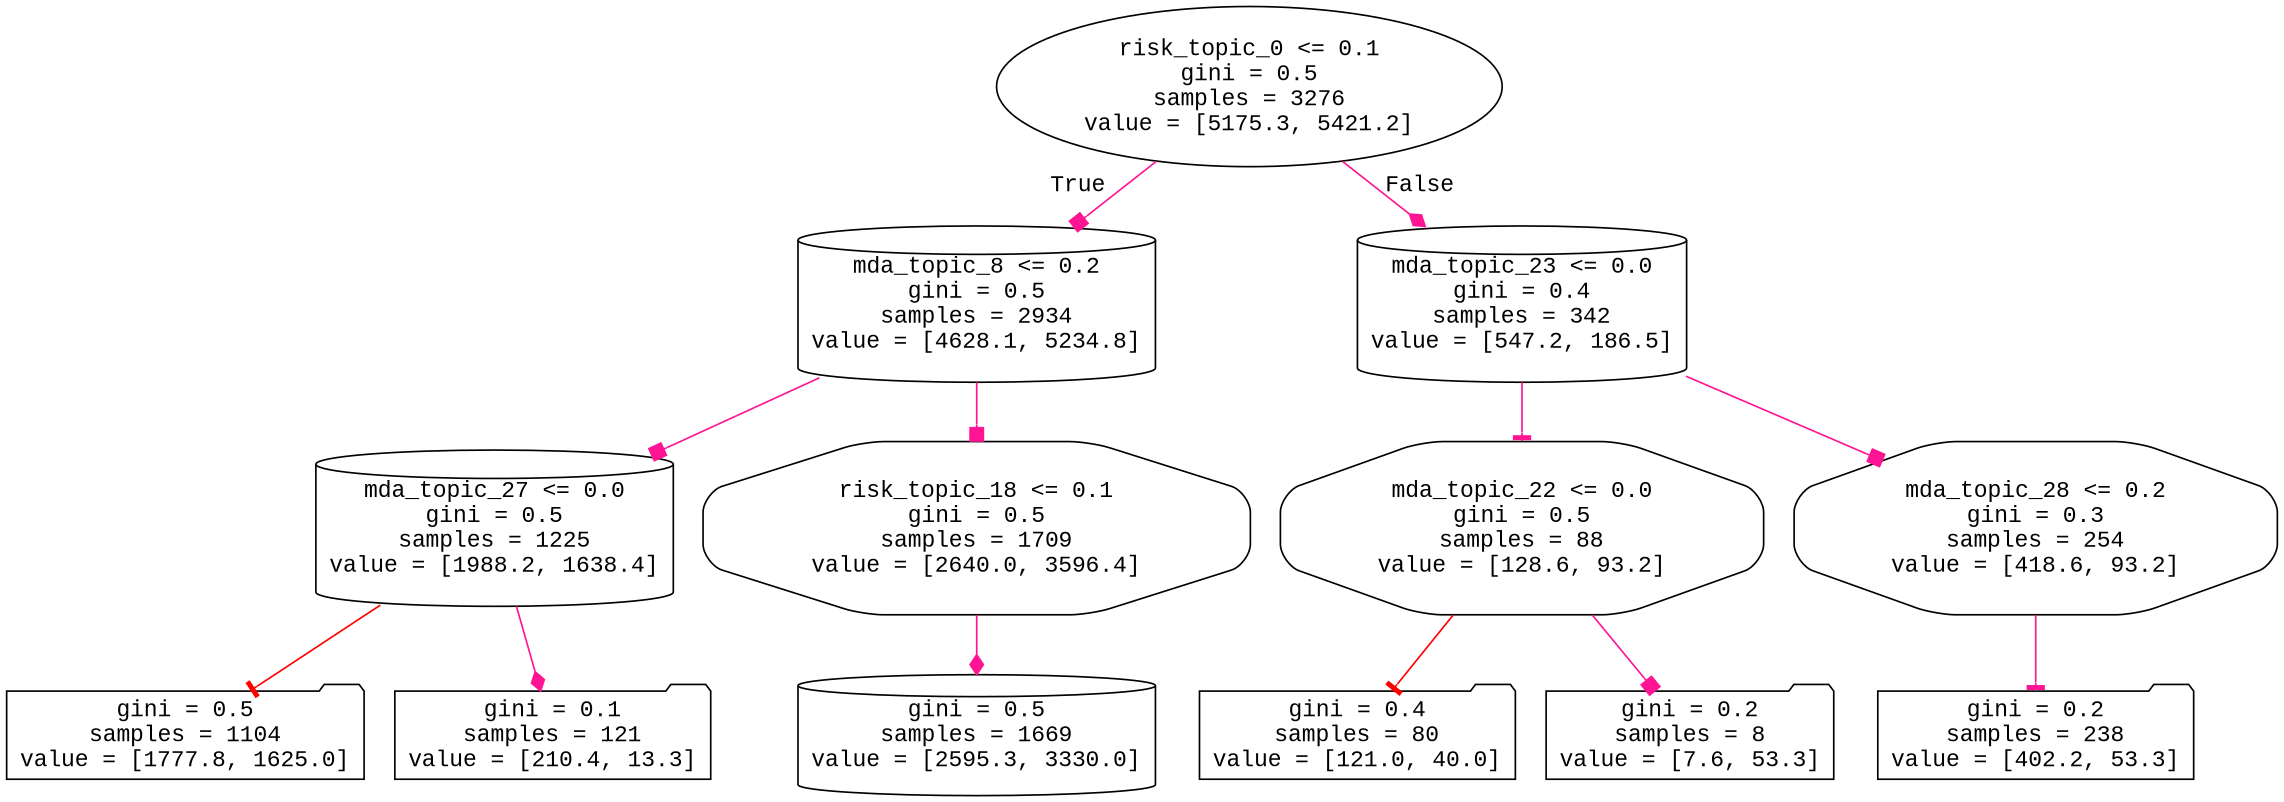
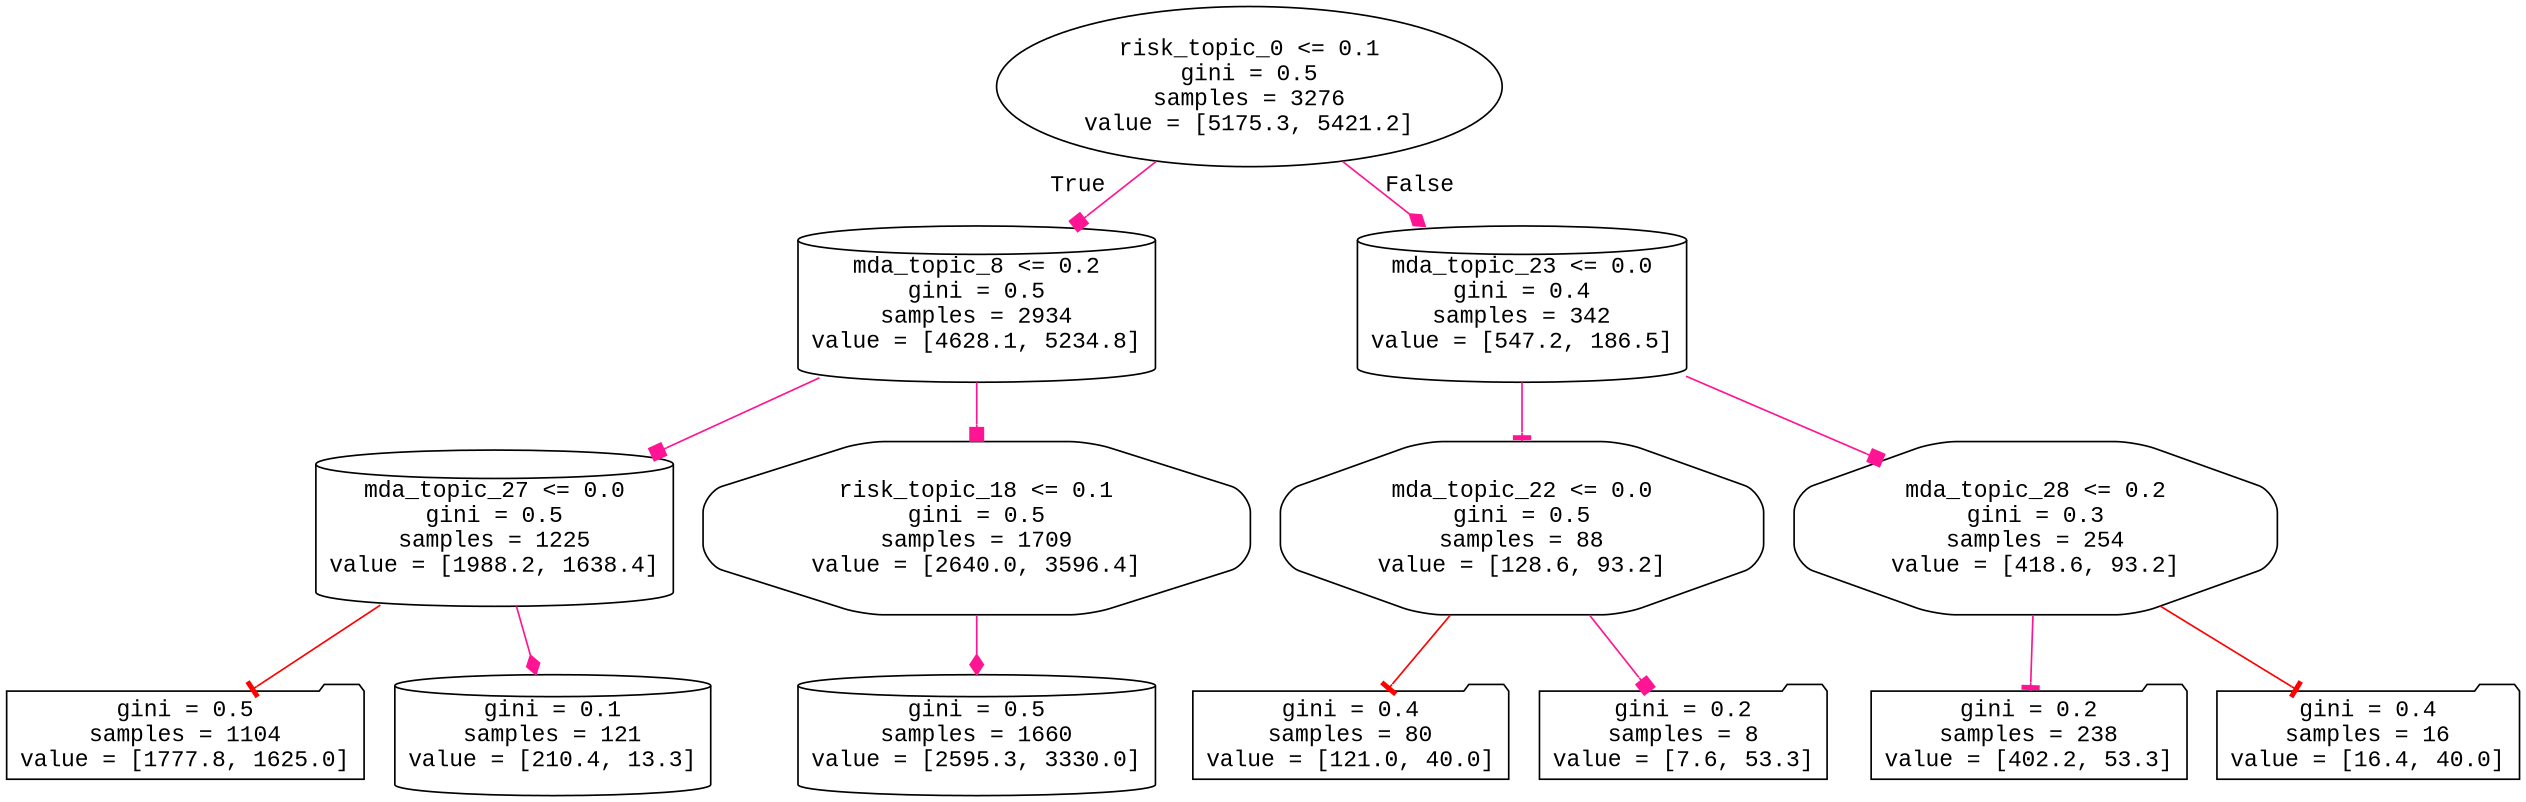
(553, 735) -> (553, 735)
(977, 735) -> (977, 735)
none -> (2368, 735)
